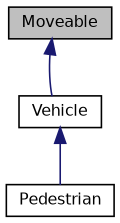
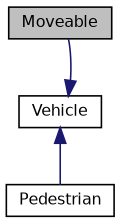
(50, 75) -> (71, 60)
